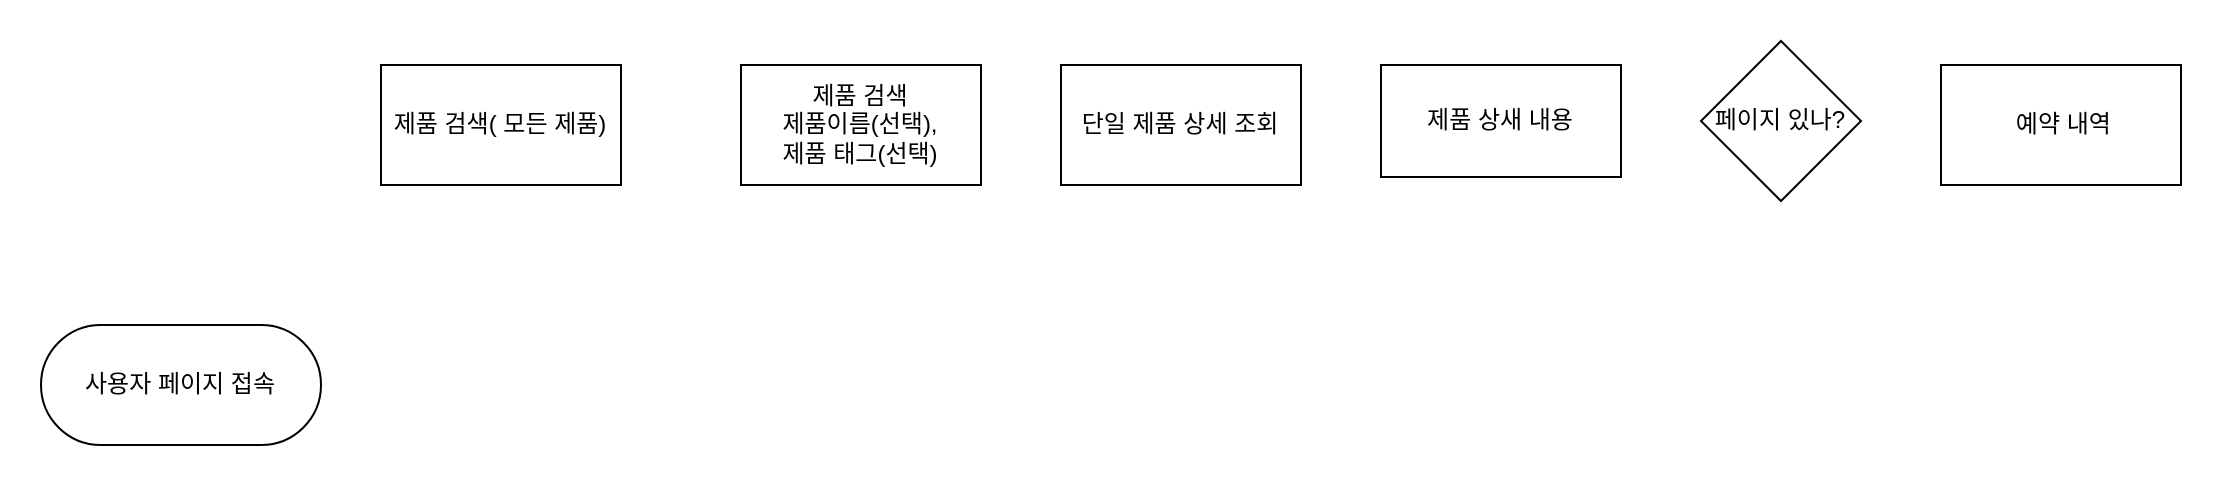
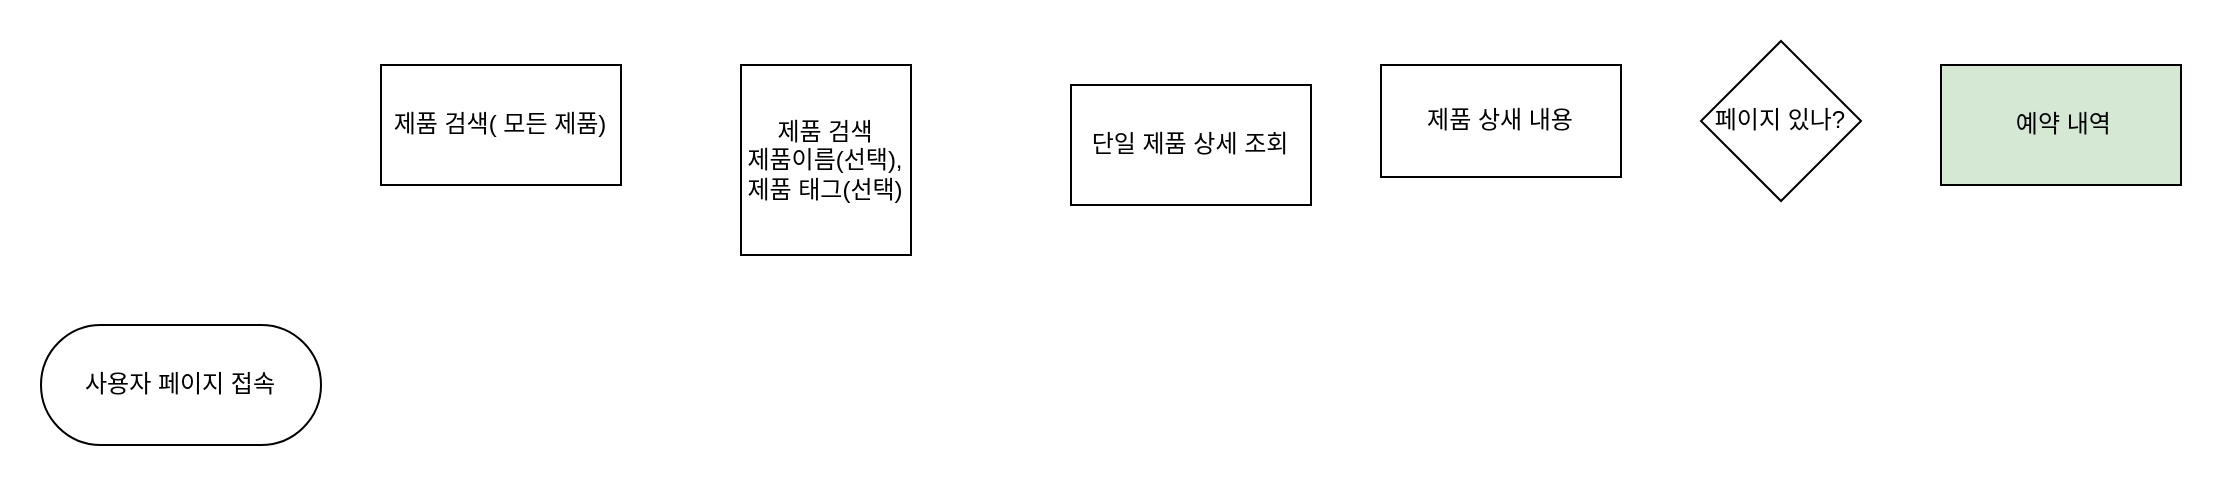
(861, 125) -> (826, 160)
(1181, 125) -> (1191, 145)
(2061, 125) -> (2061, 125)
